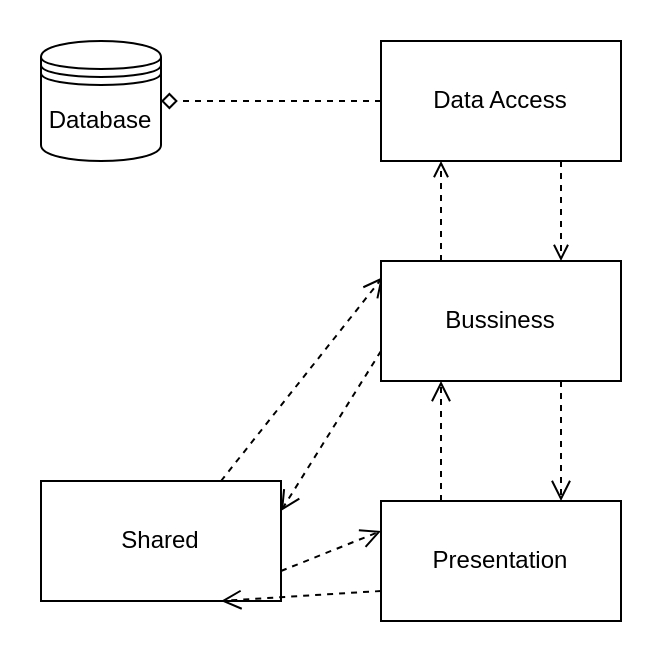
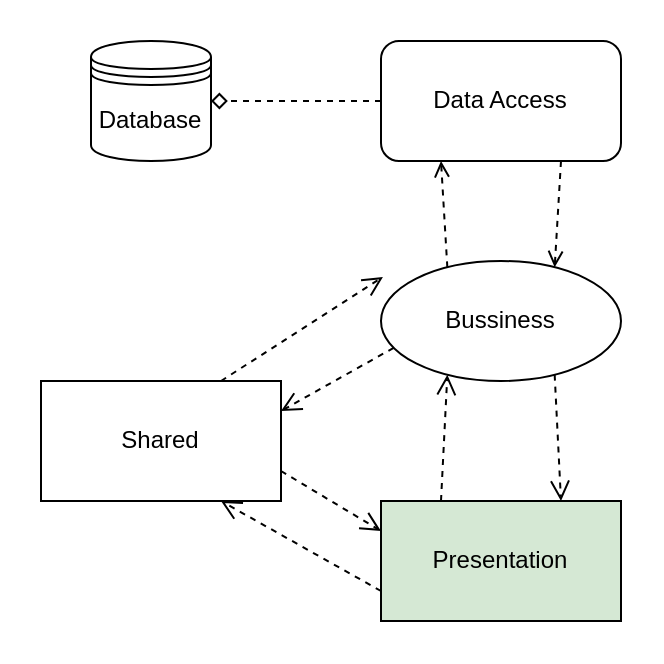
(101, 101) -> (151, 101)
(501, 101) -> (501, 101)
(501, 321) -> (501, 321)
(161, 541) -> (161, 441)
(501, 561) -> (501, 561)
